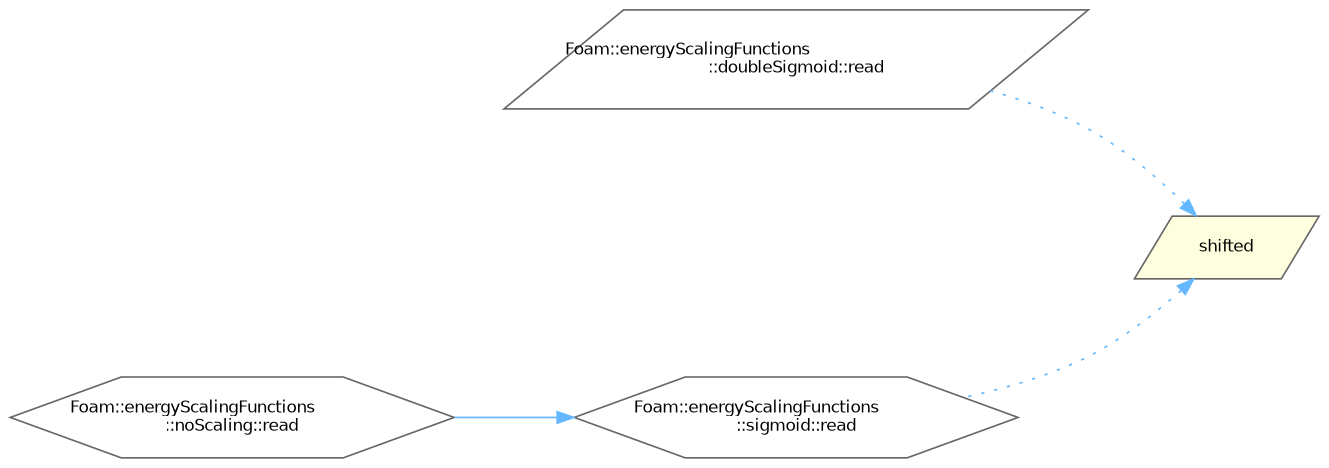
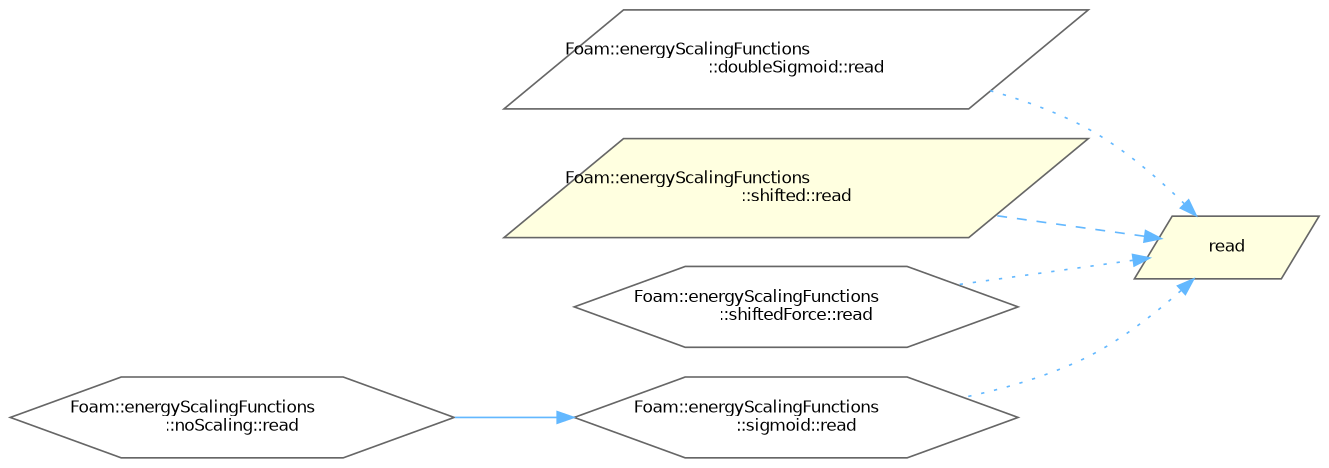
none -> (796, 188)
(1227, 248) -> (1227, 248)
none -> (796, 307)
